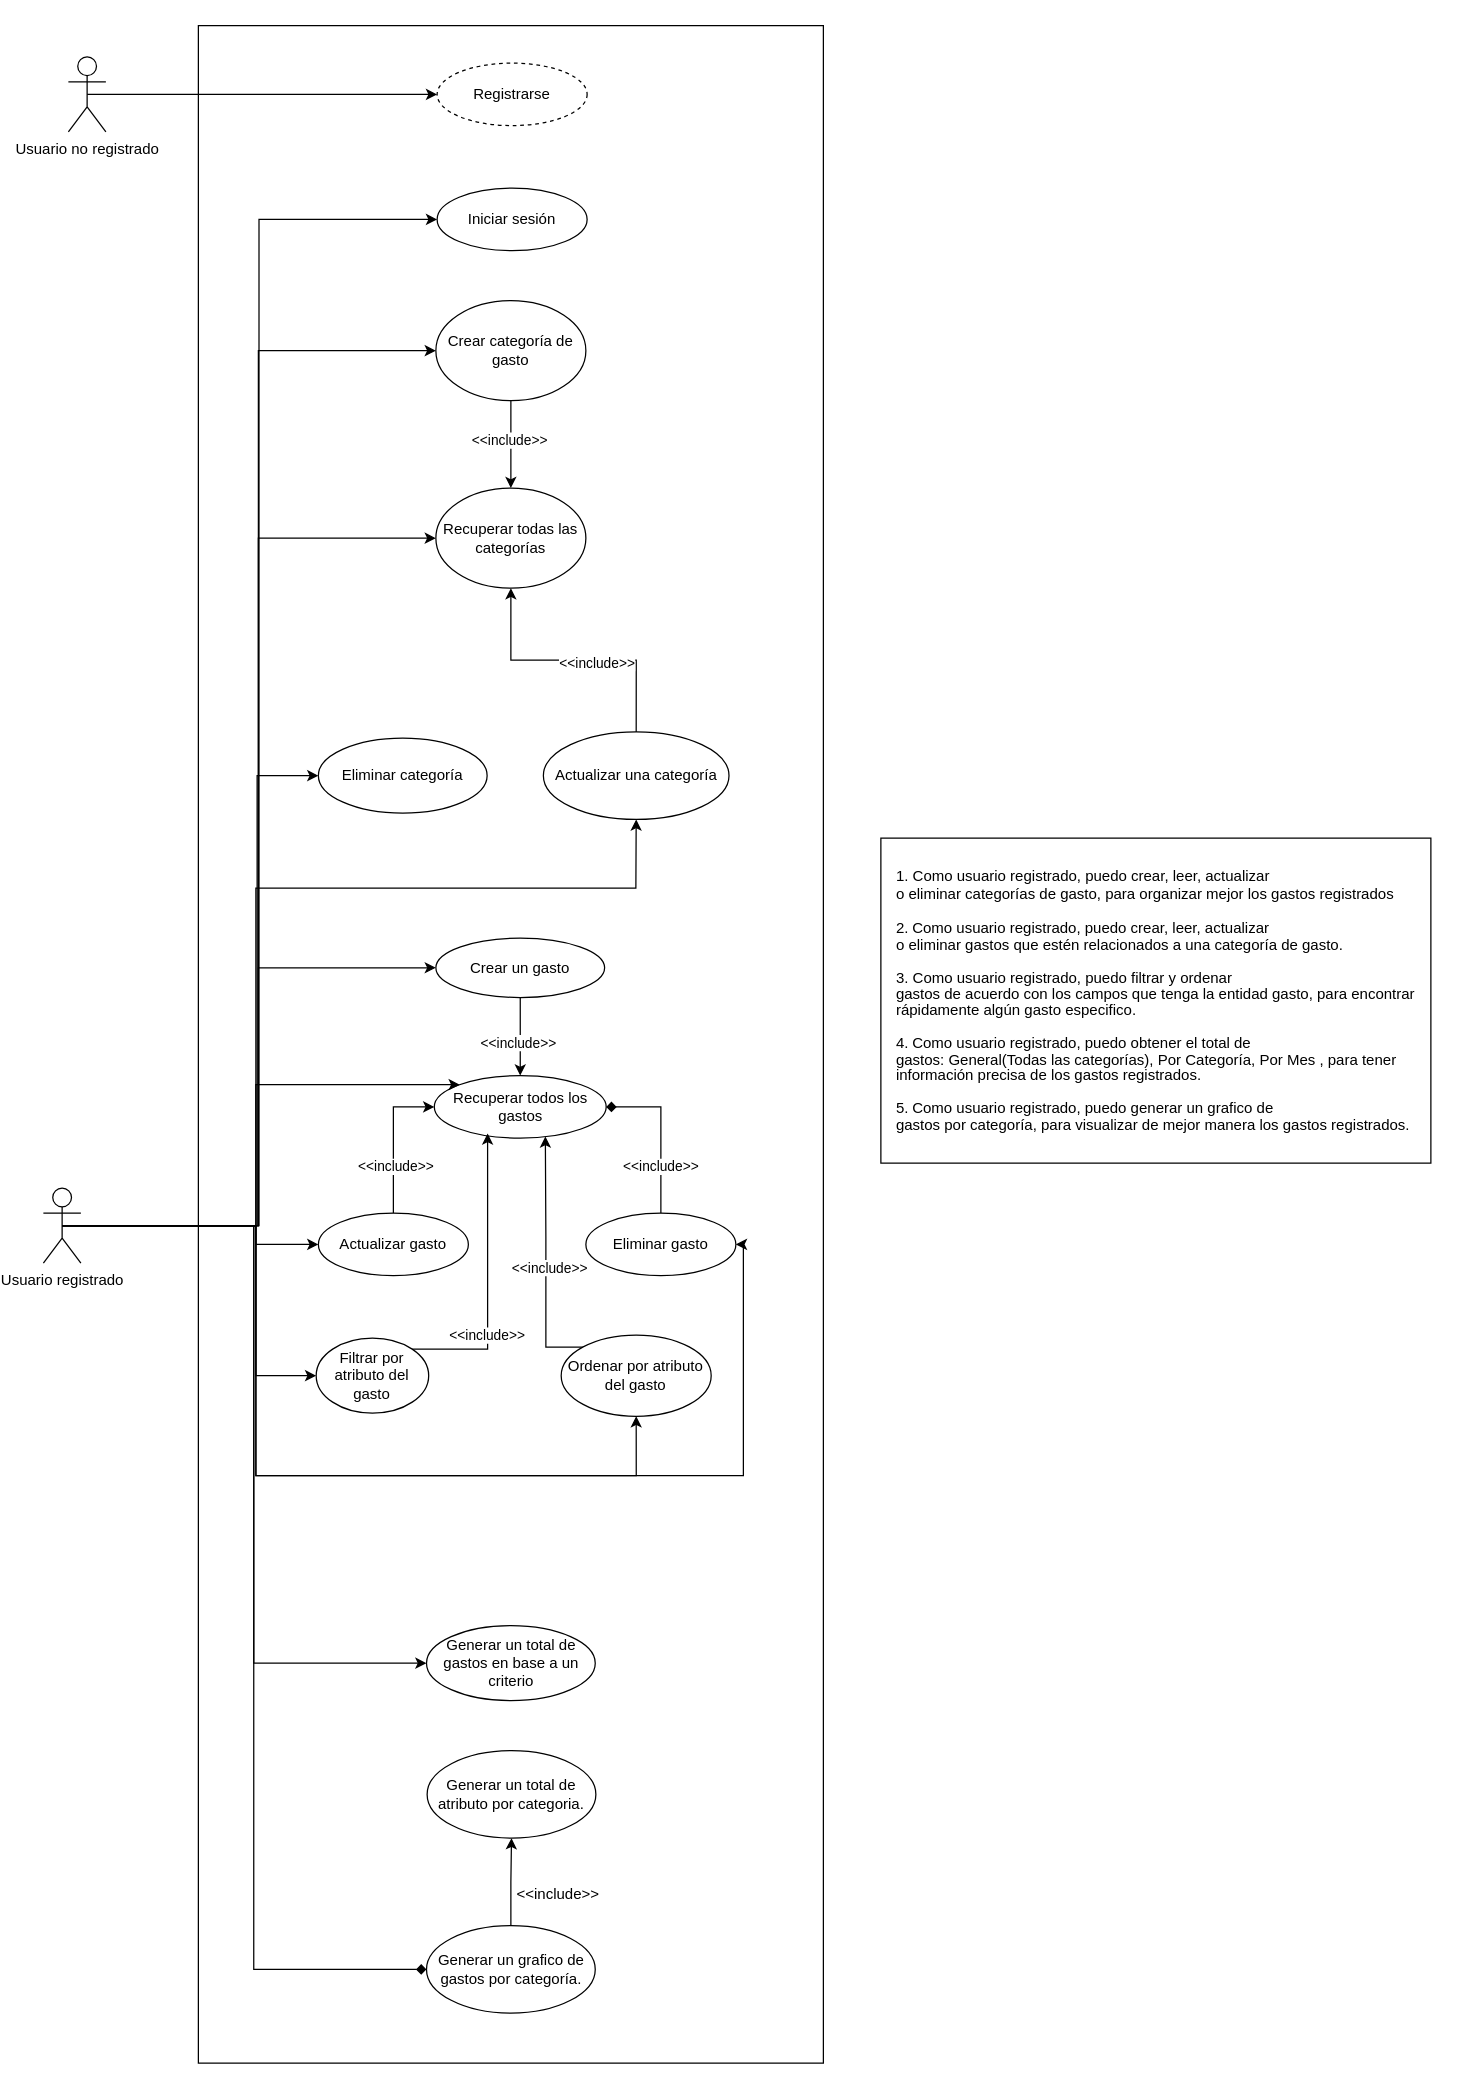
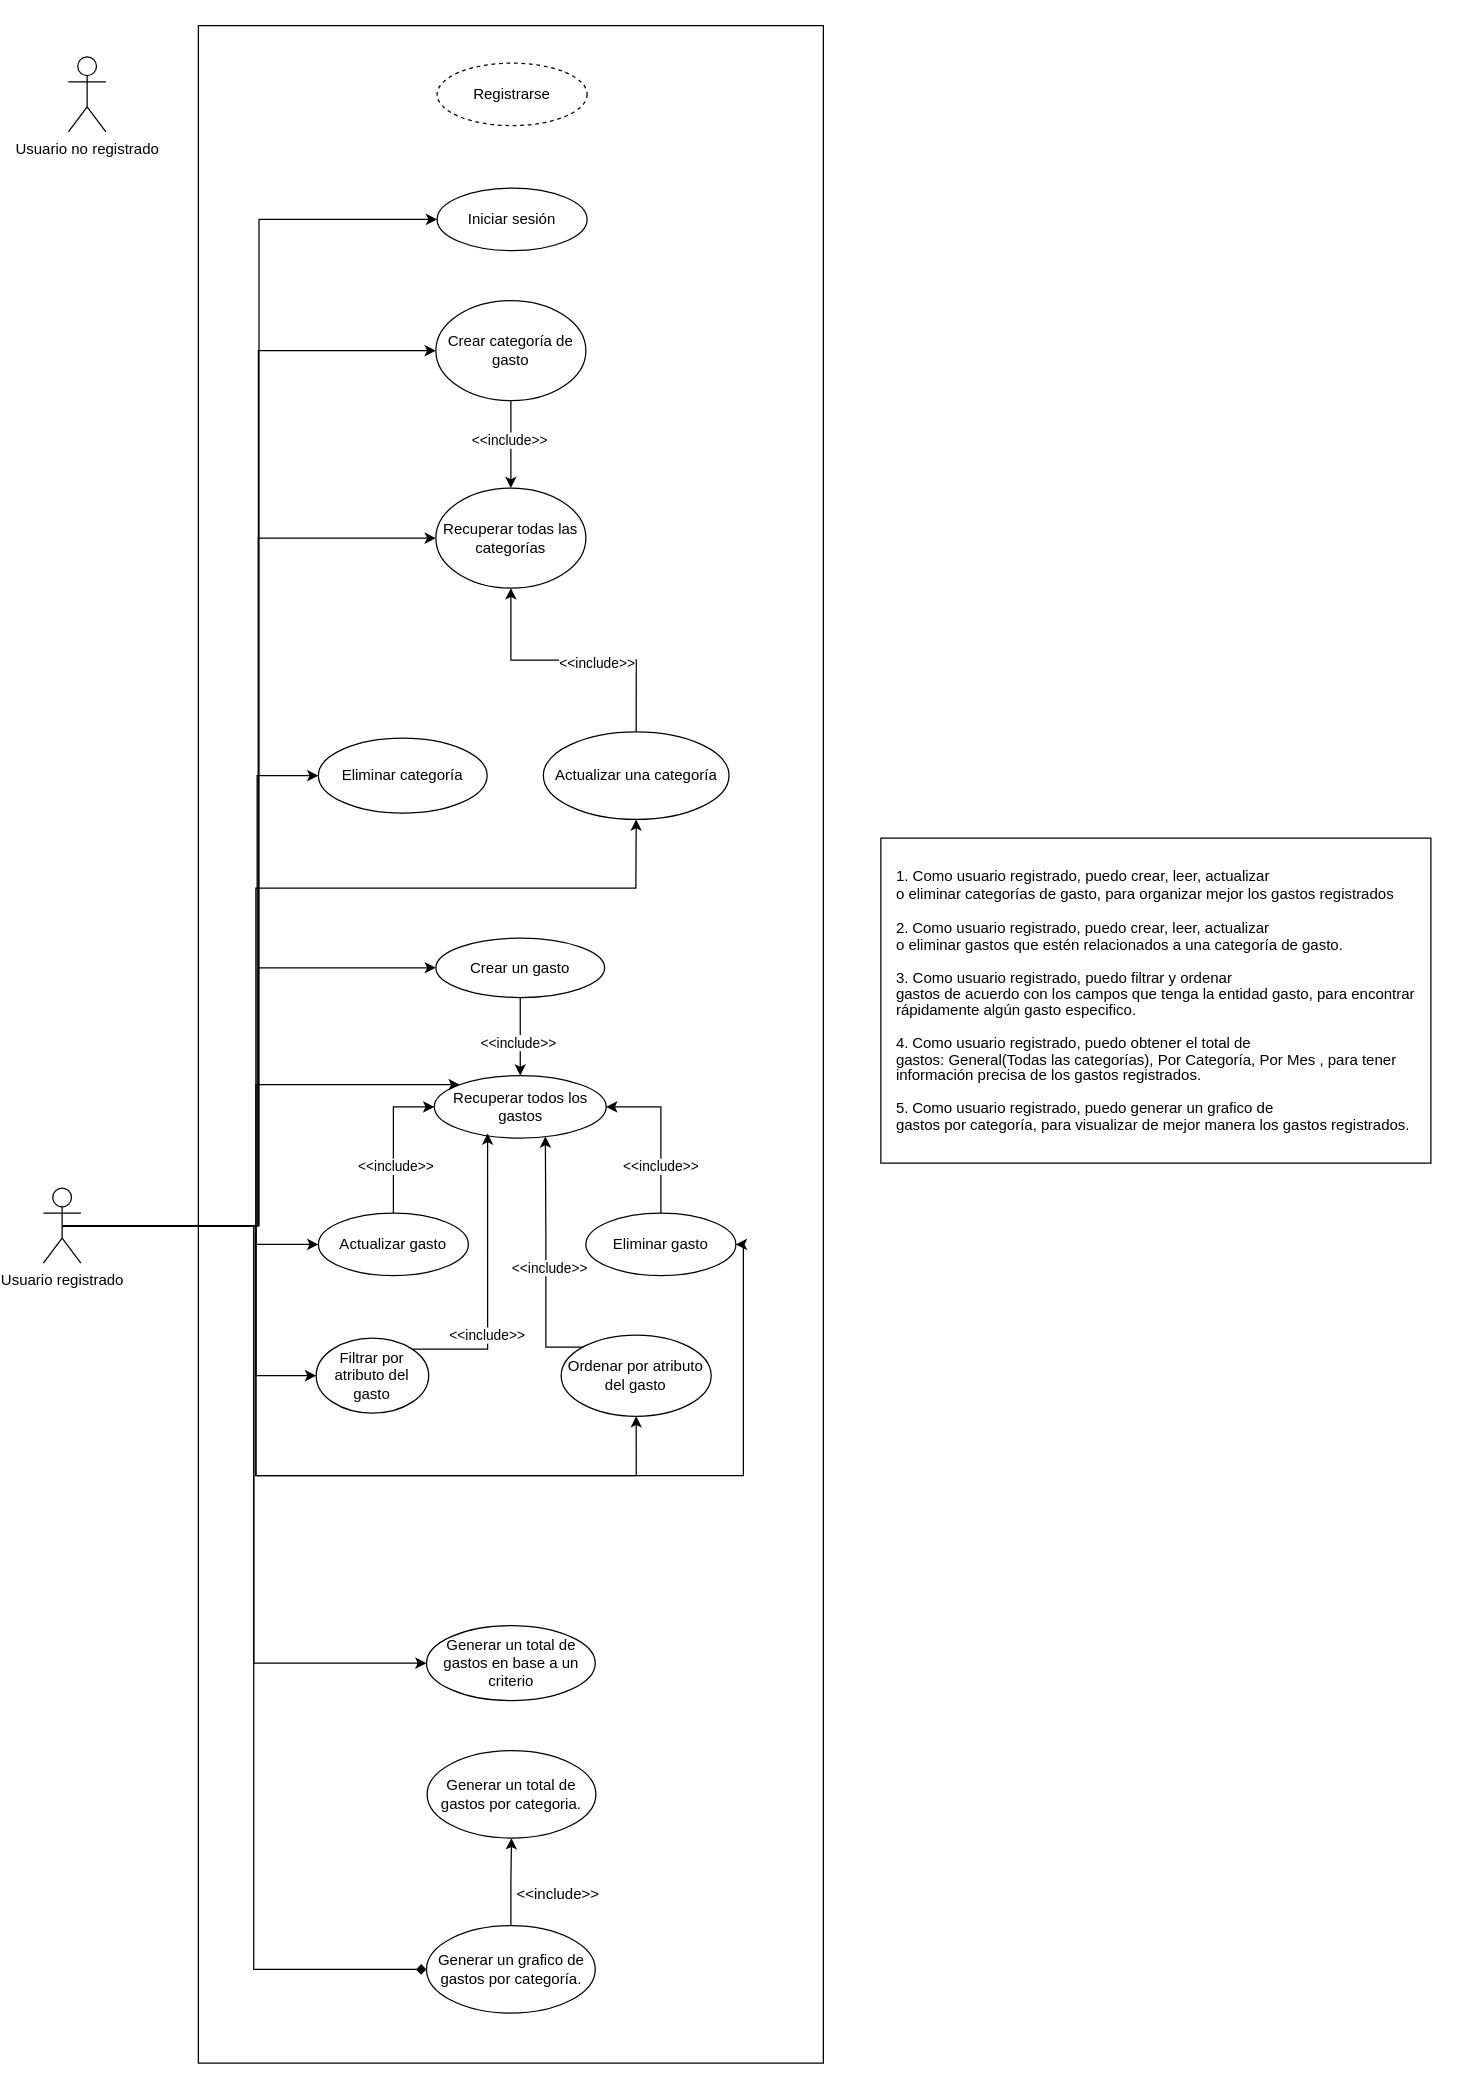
(259, 94) -> none
(617, 1107) -> (616, 1107)
(511, 1794) -> (511, 1794)
